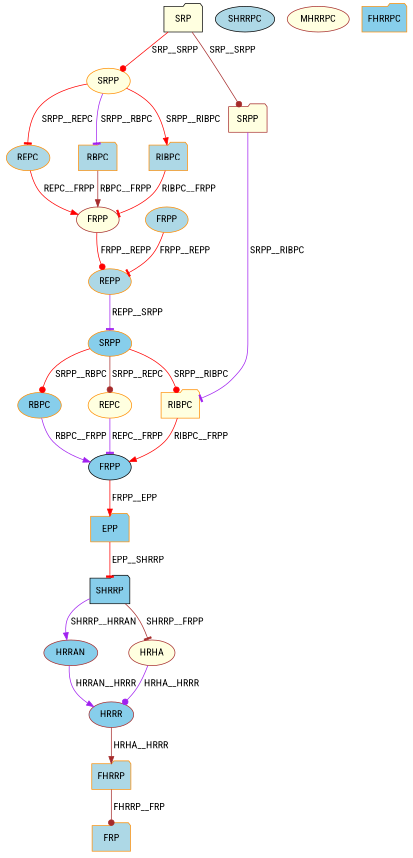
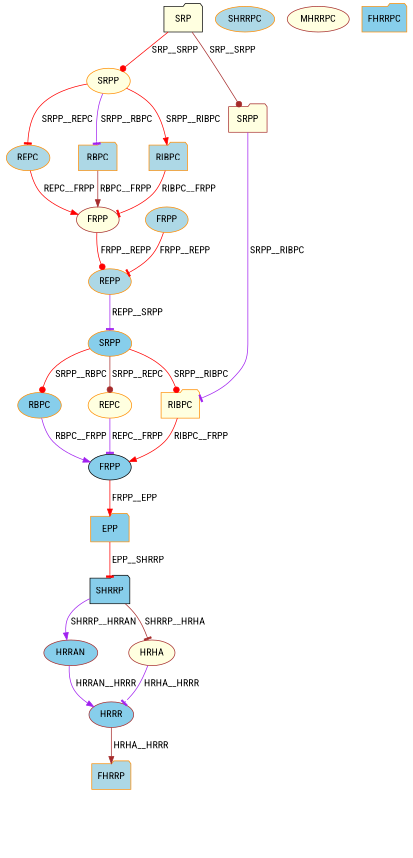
(245, 19) -> (245, 19)
(174, 622) -> (174, 622)
(139, 684) -> (139, 684)
(111, 838) -> none
